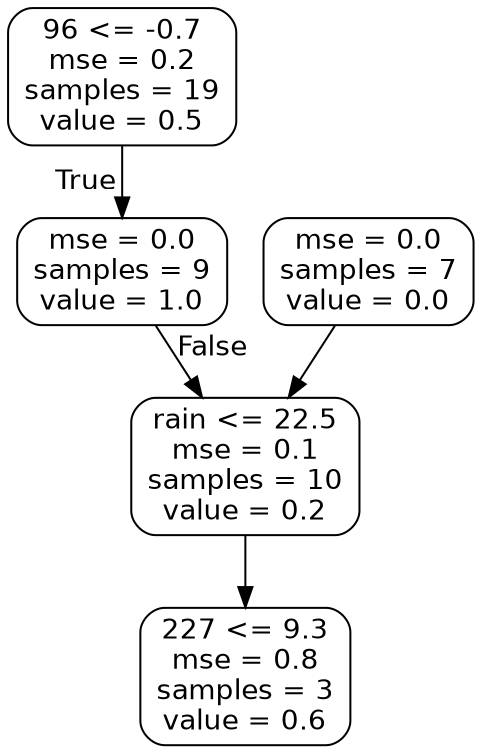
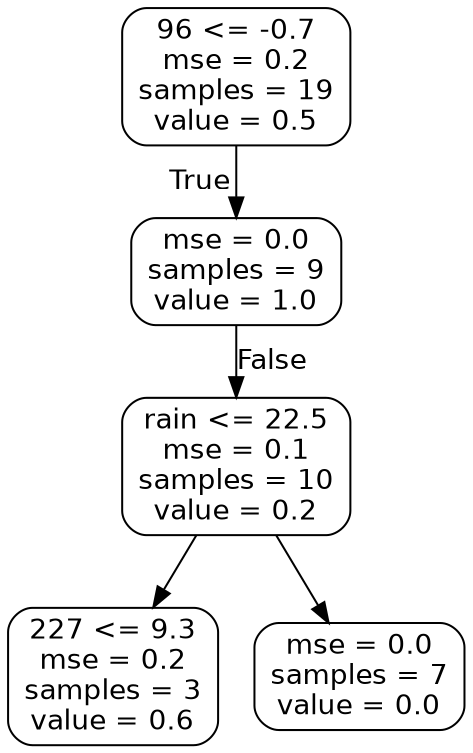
(317, 353) -> (297, 570)
(245, 677) -> (113, 677)
